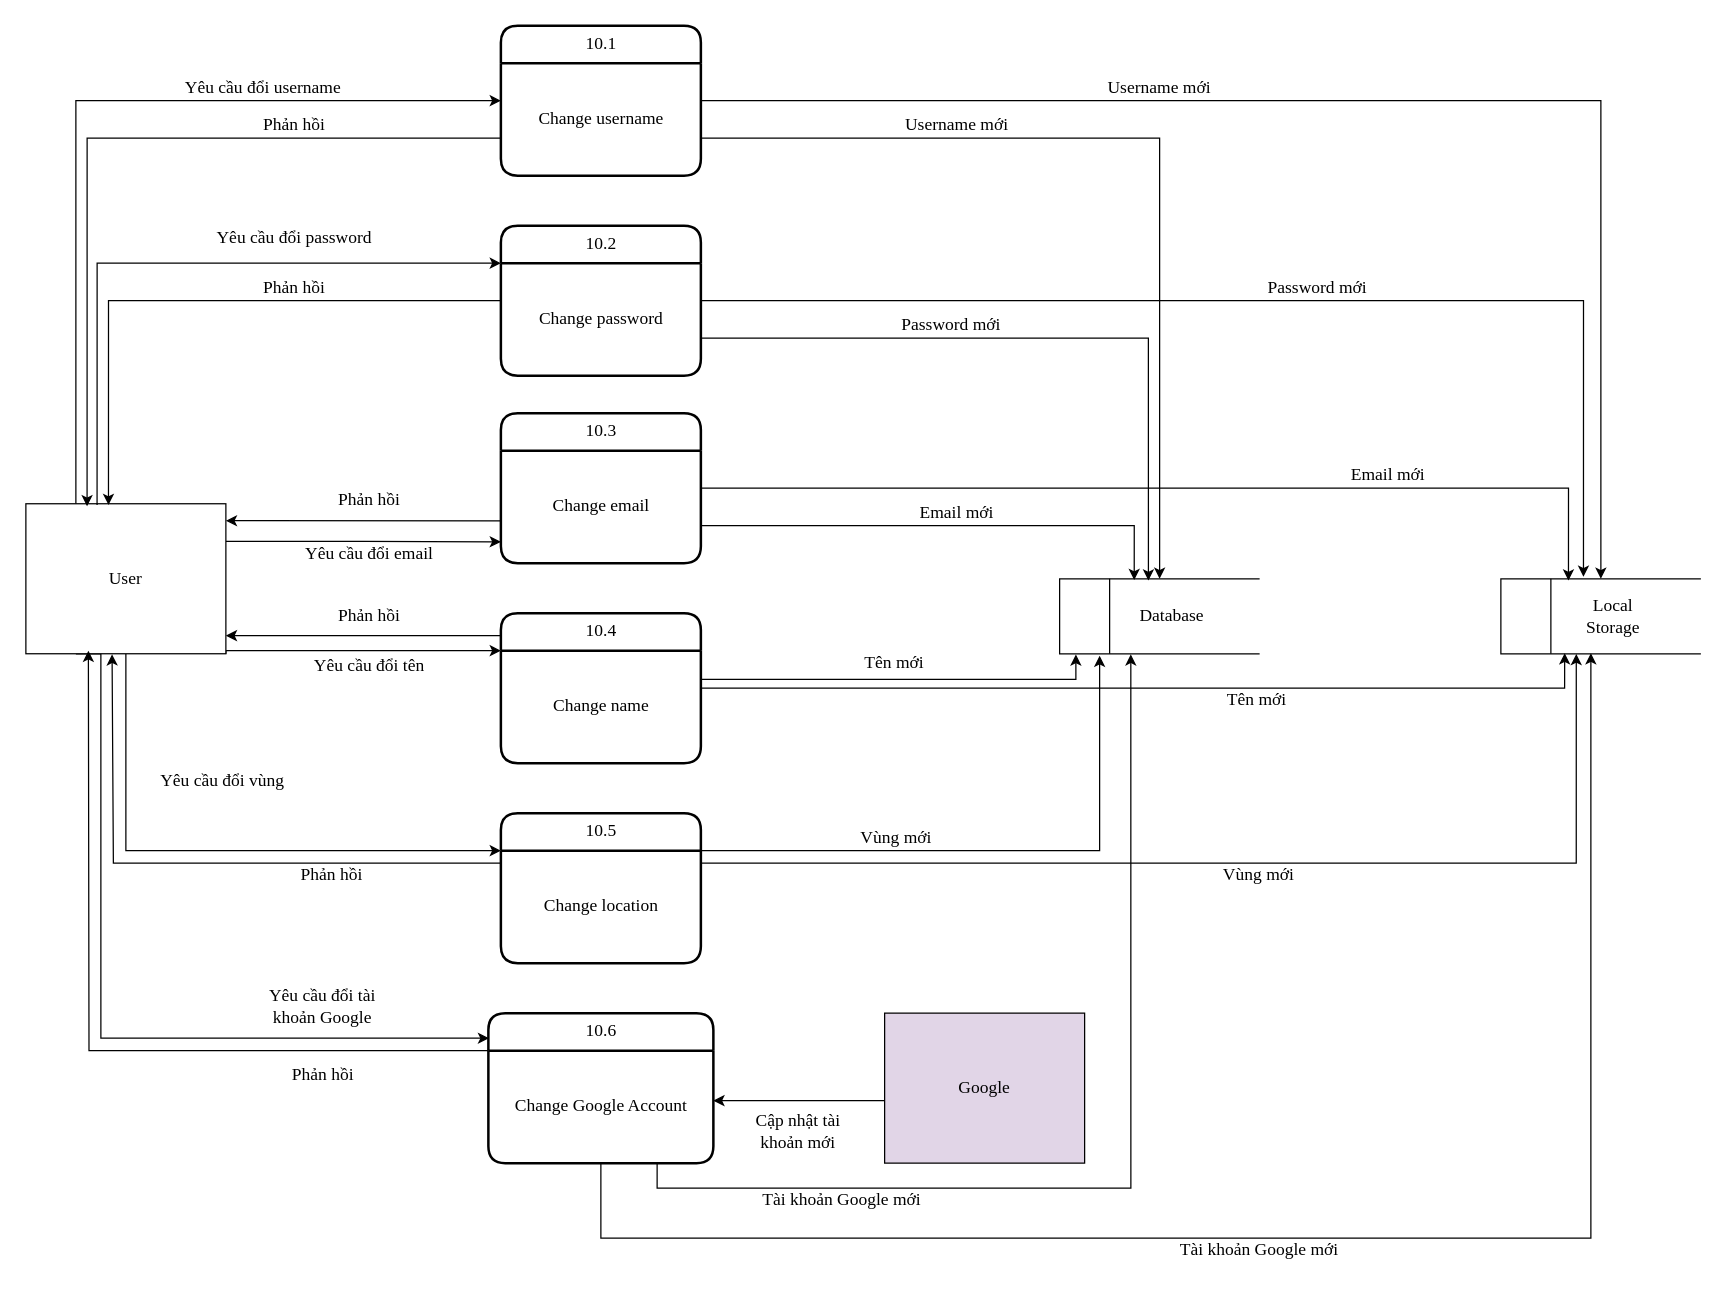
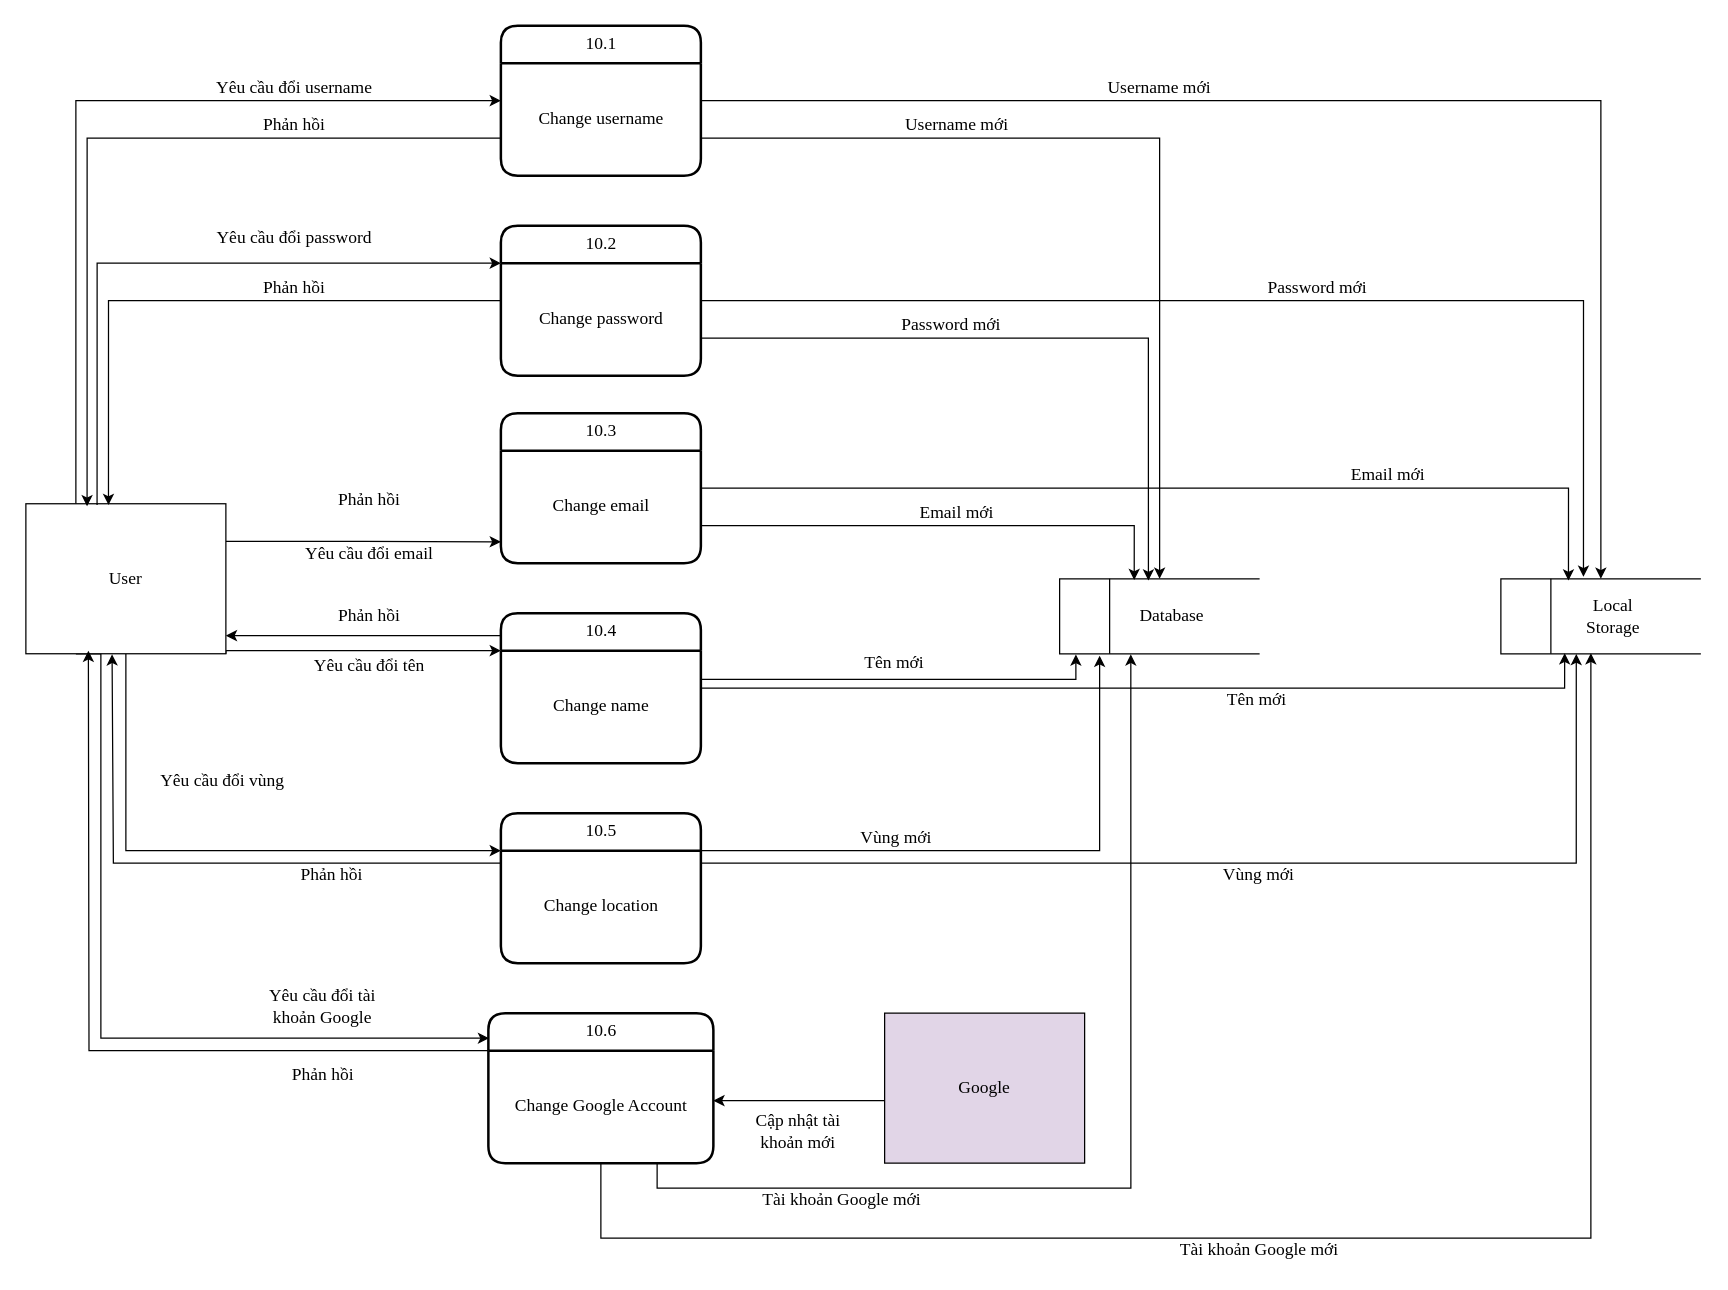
(263, 88) -> (294, 88)
(366, 521) -> none
